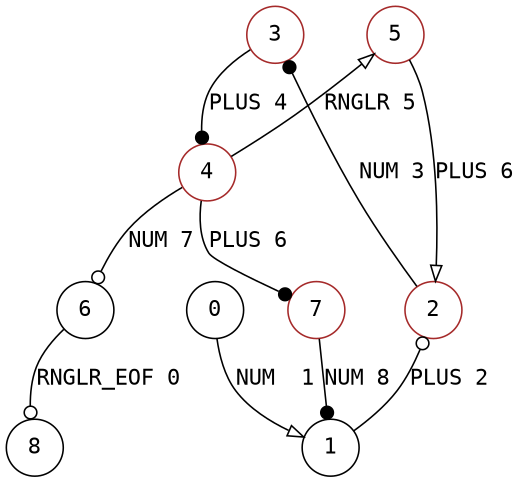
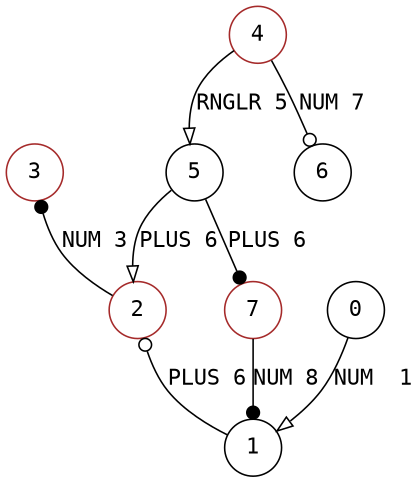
(395, 35) -> (195, 172)
(214, 83) -> none
(219, 261) -> (221, 235)
(449, 379) -> (207, 379)
(35, 448) -> none
